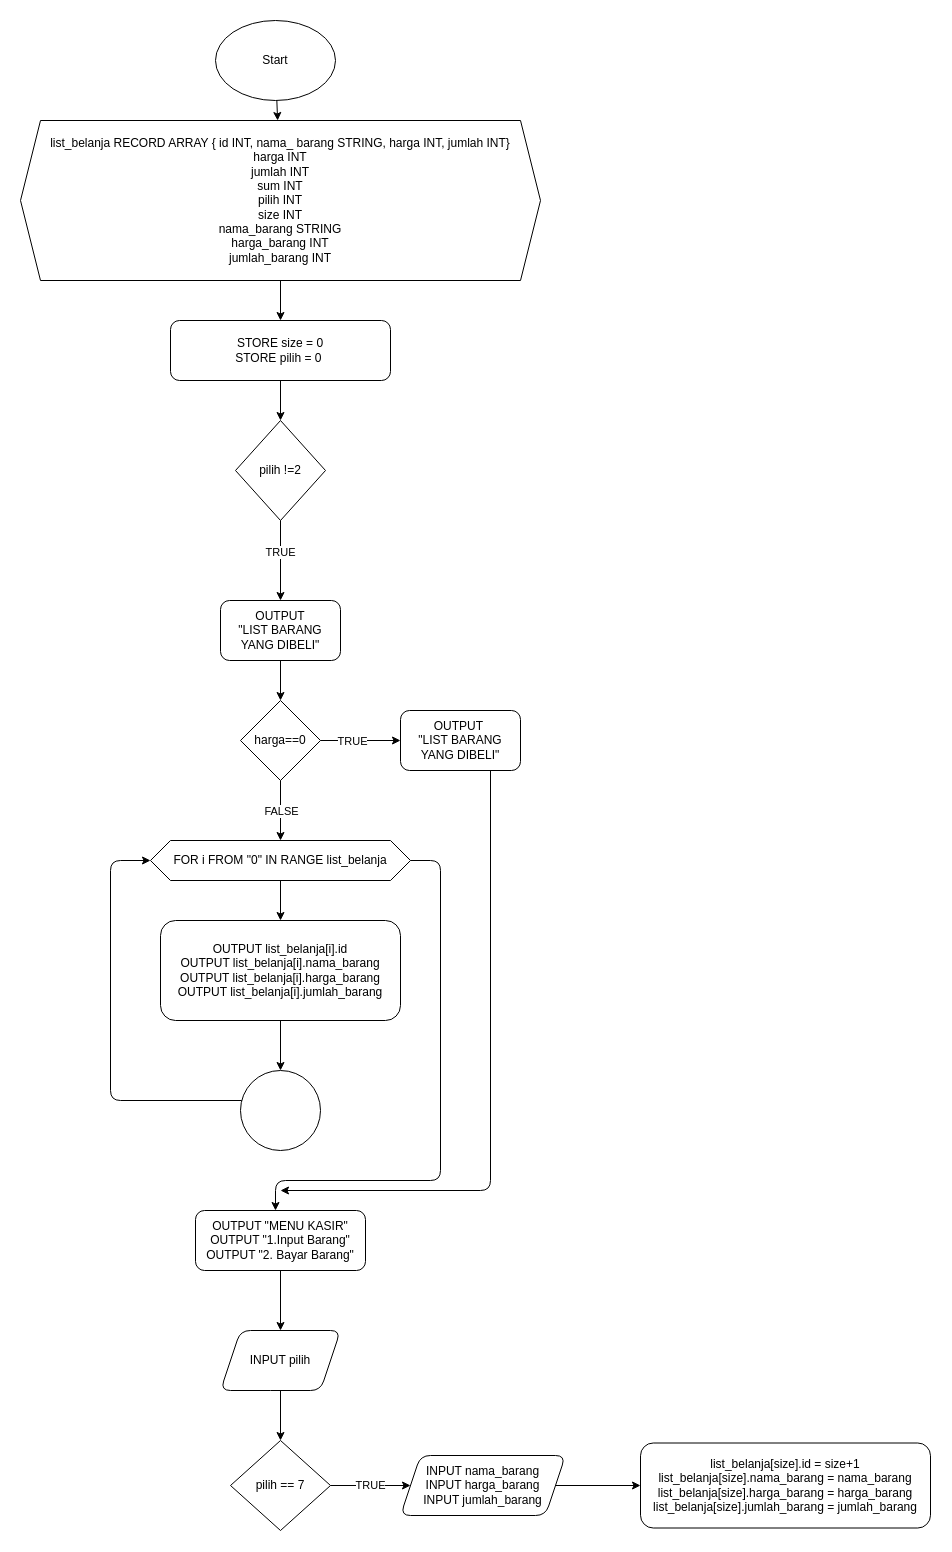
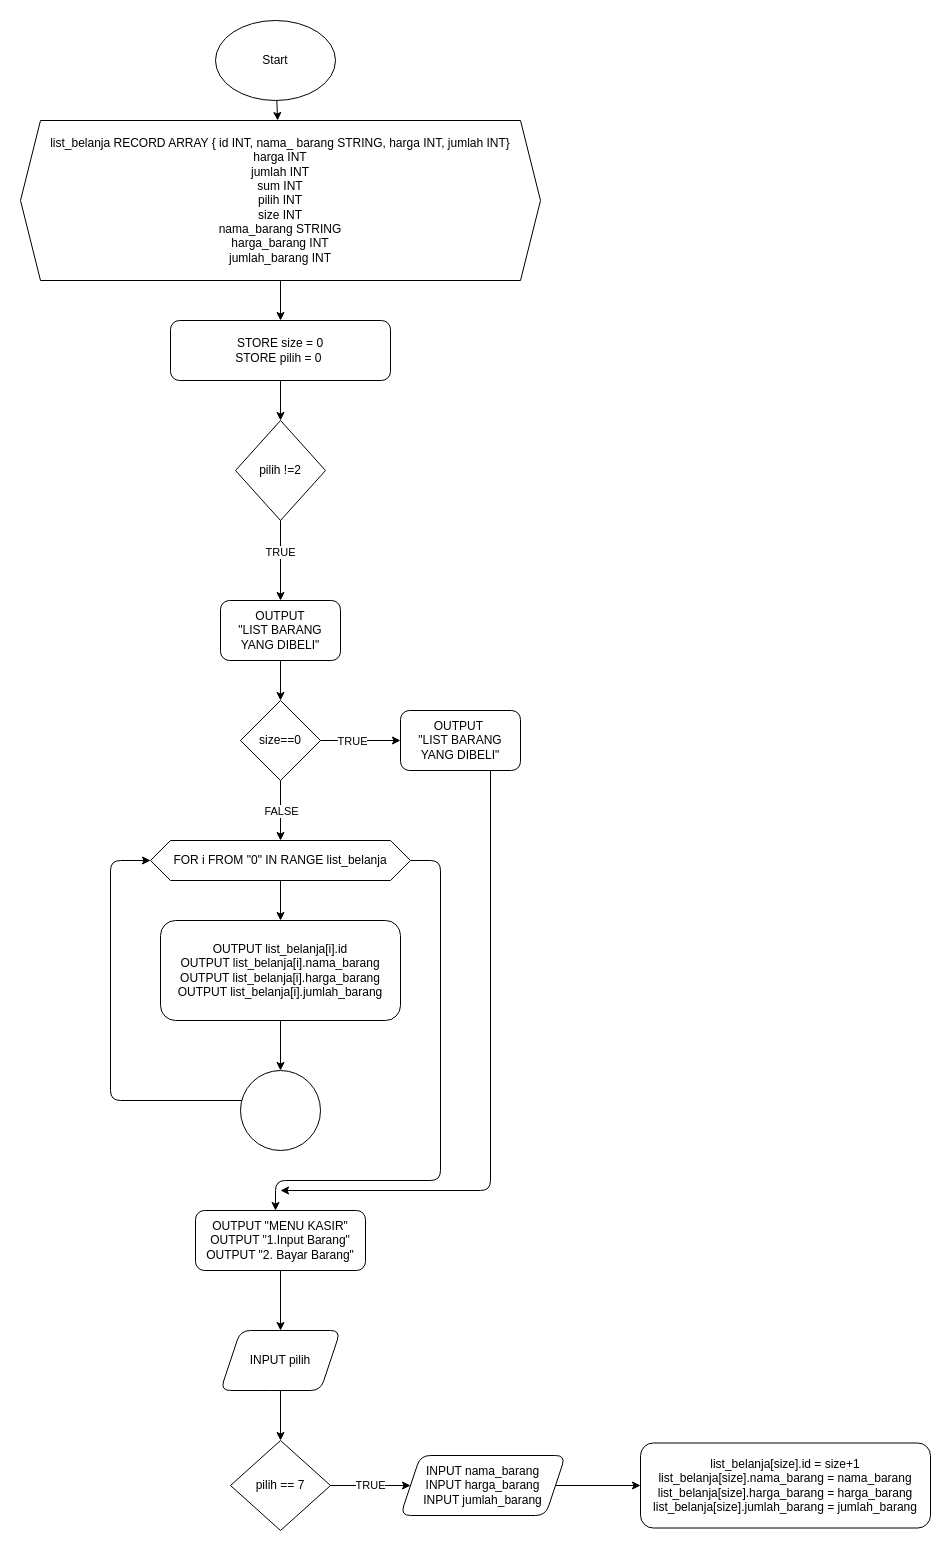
(281, 741) -> (281, 741)
